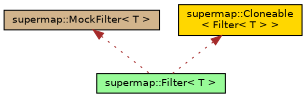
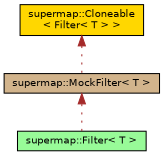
(193, 58) -> (82, 60)
